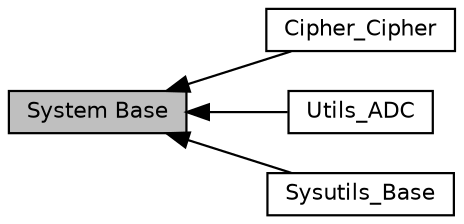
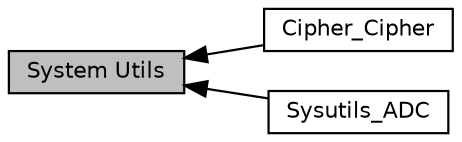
(98, 112) -> (97, 72)
(361, 112) -> (358, 112)
(361, 194) -> none
